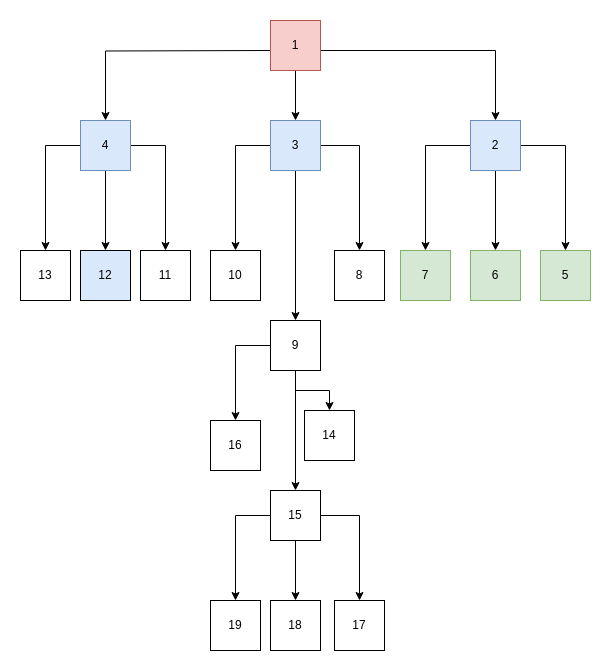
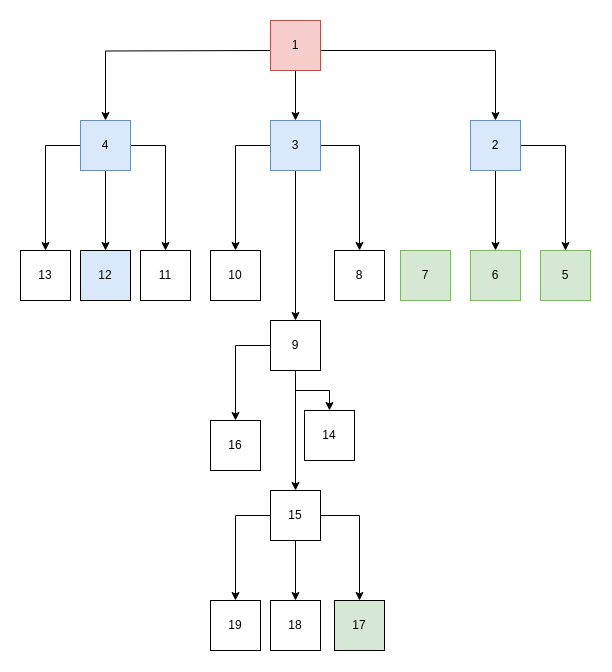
(426, 172) -> none
(360, 626) -> (360, 626)
